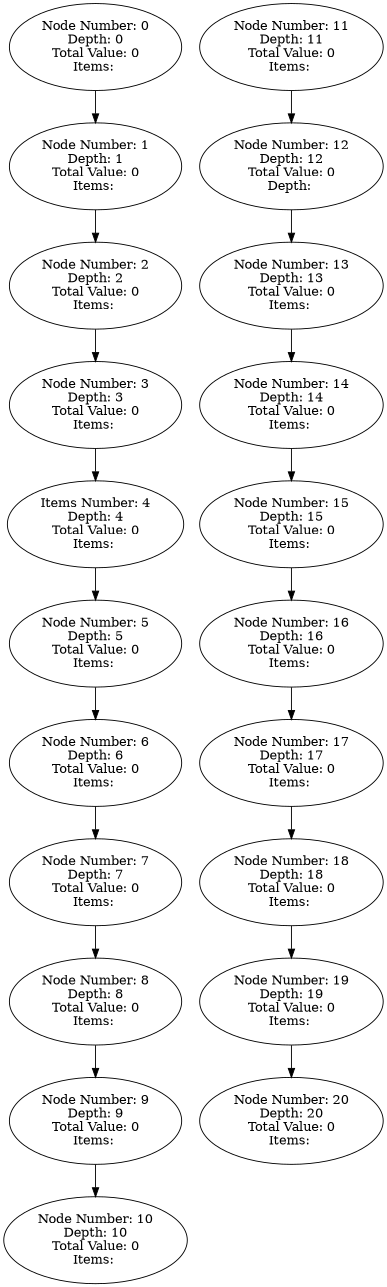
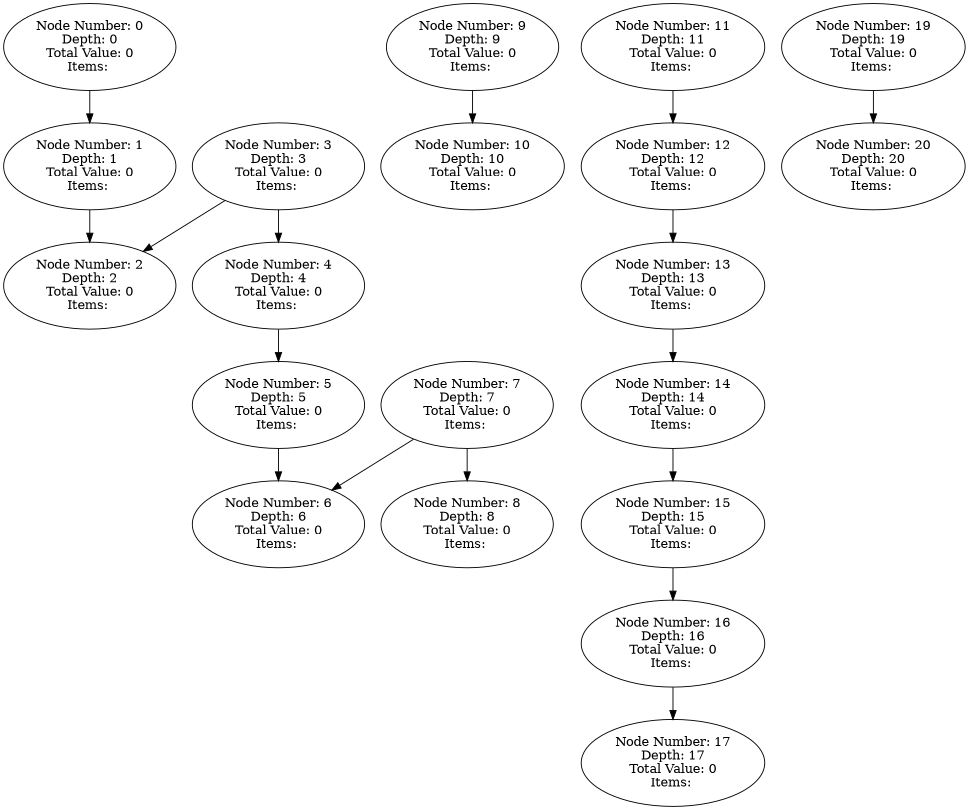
(291, 166) -> (673, 166)
(96, 341) -> (188, 224)
(96, 524) -> (278, 286)
(96, 818) -> (377, 462)
(291, 882) -> none
(96, 1057) -> none
